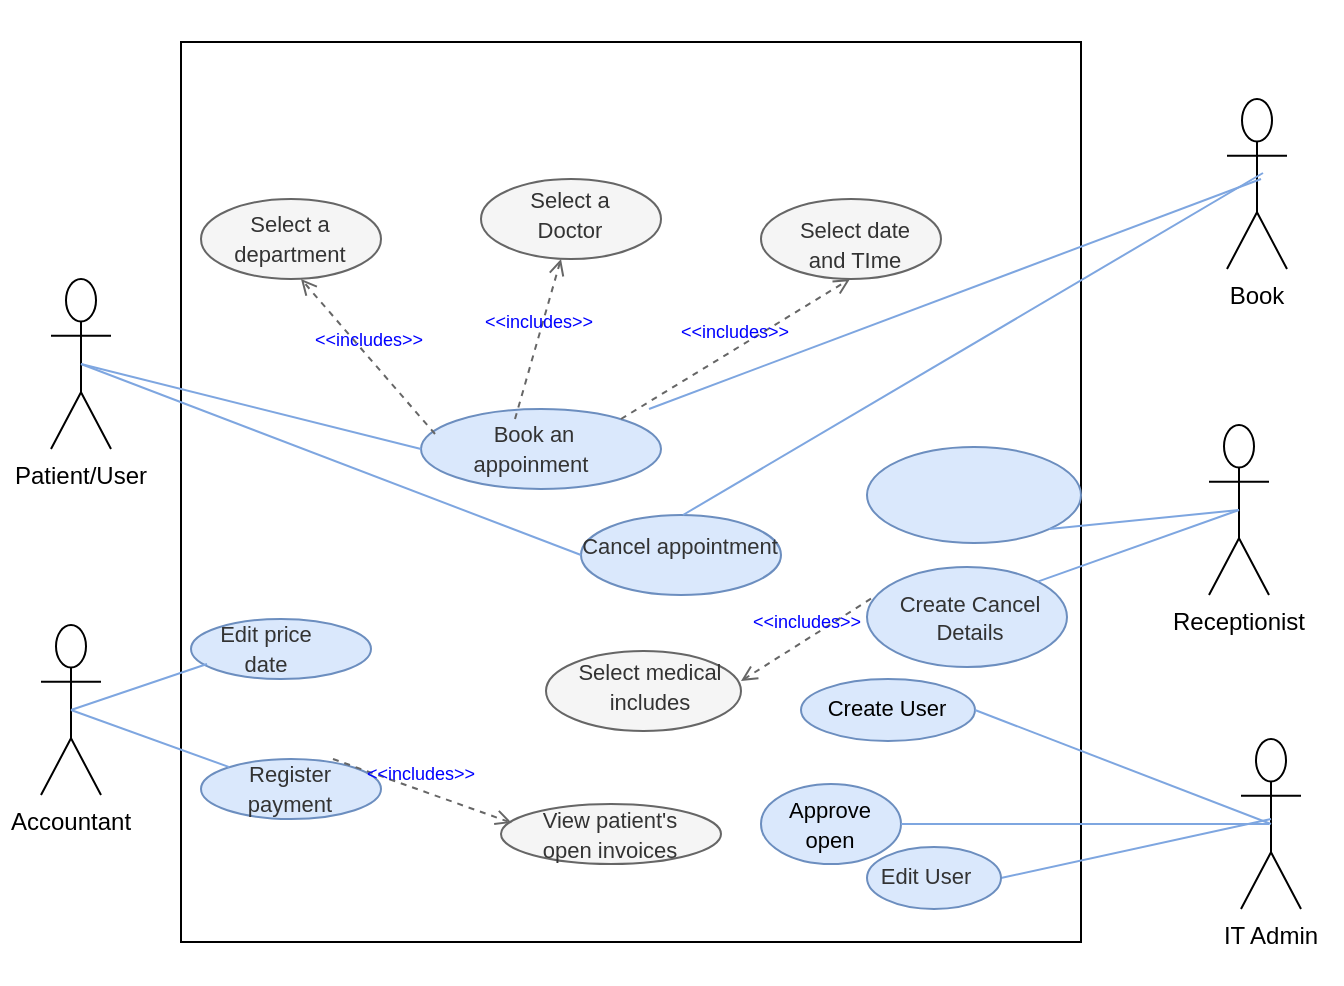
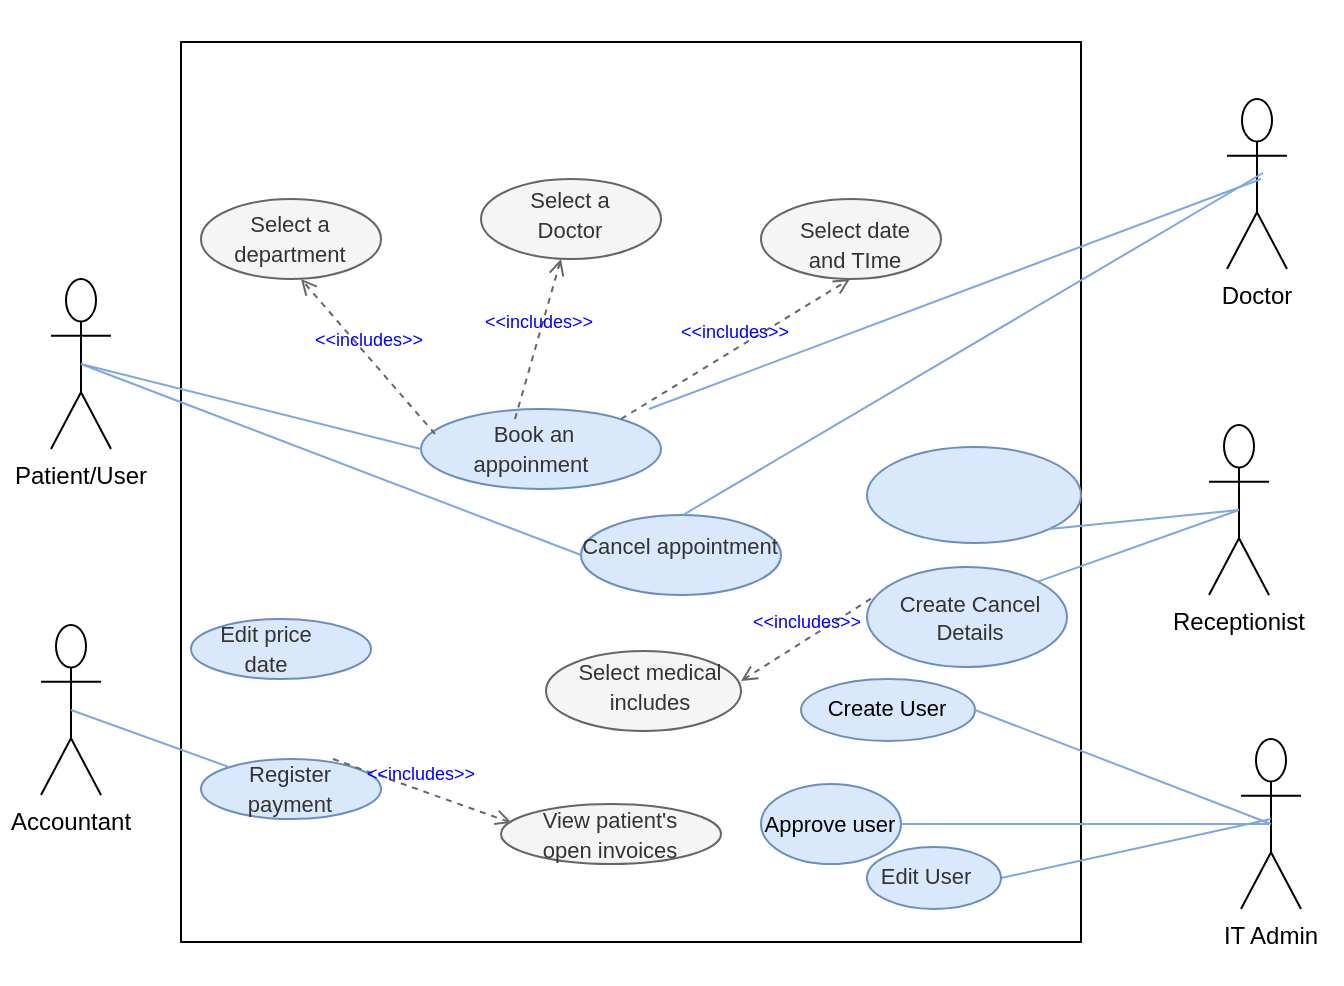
(1258, 297) -> (1258, 297)
(149, 684) -> none
(831, 825) -> (831, 825)
